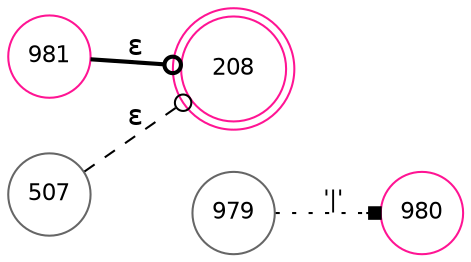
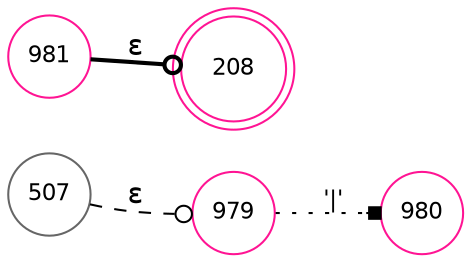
(130, 140) -> (132, 211)
(234, 213) -> (234, 213)
